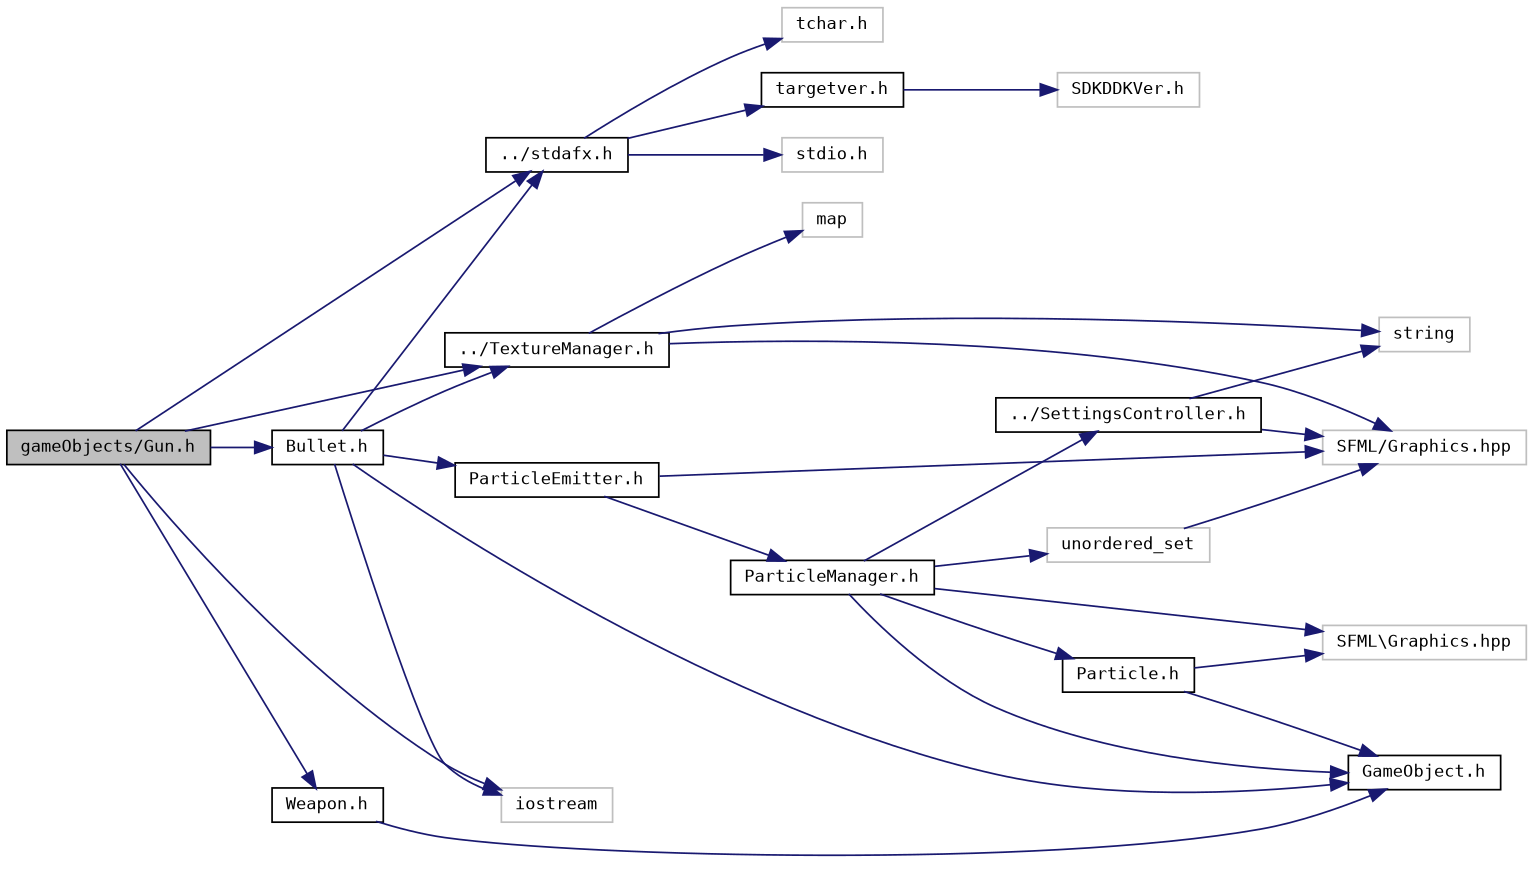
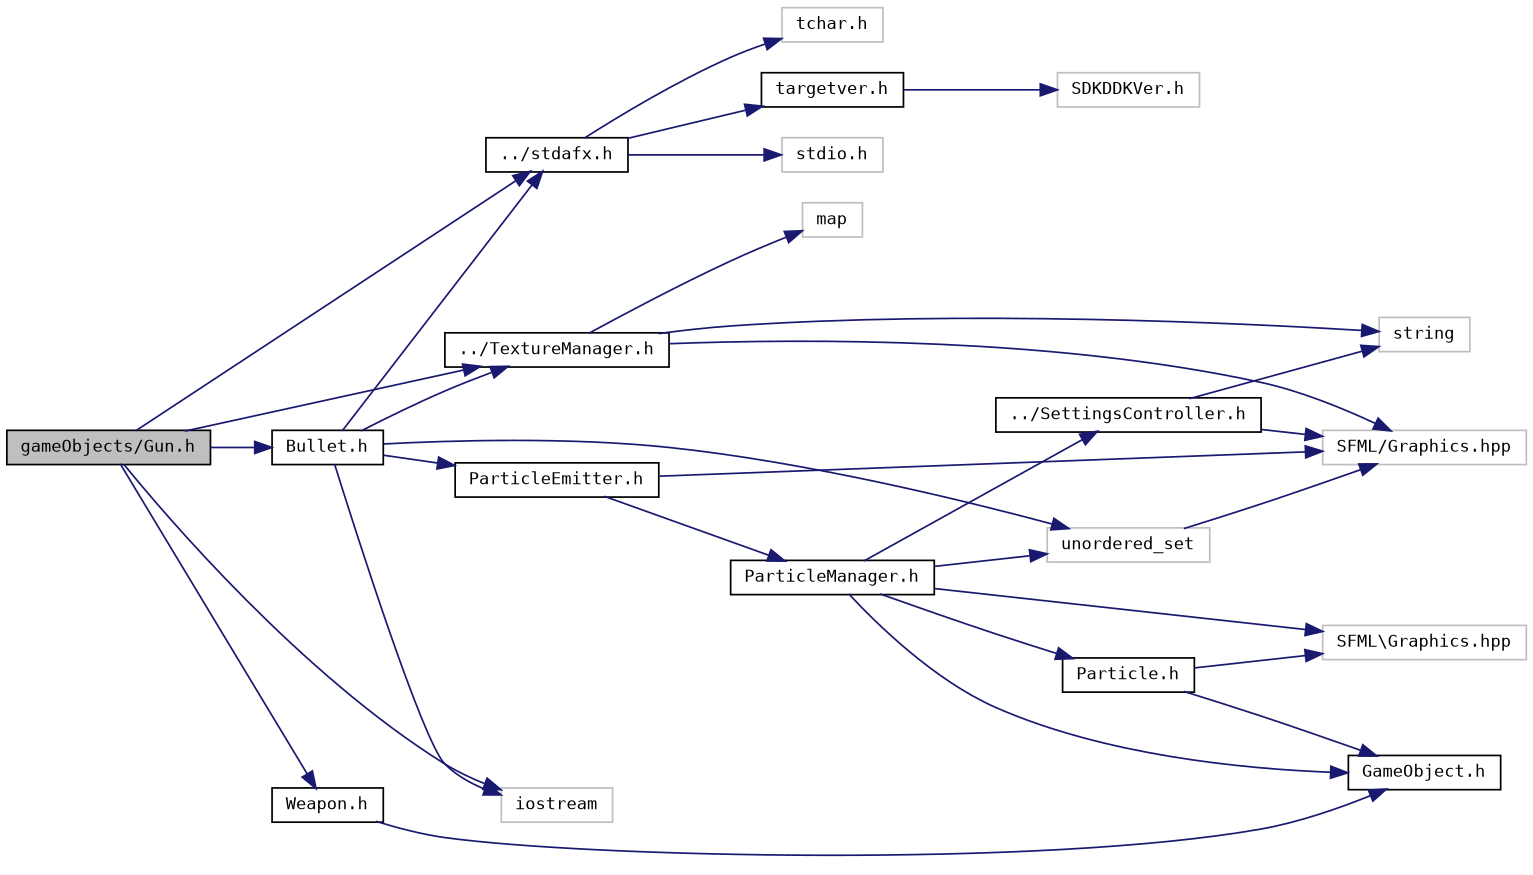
(814, 716) -> (721, 454)
